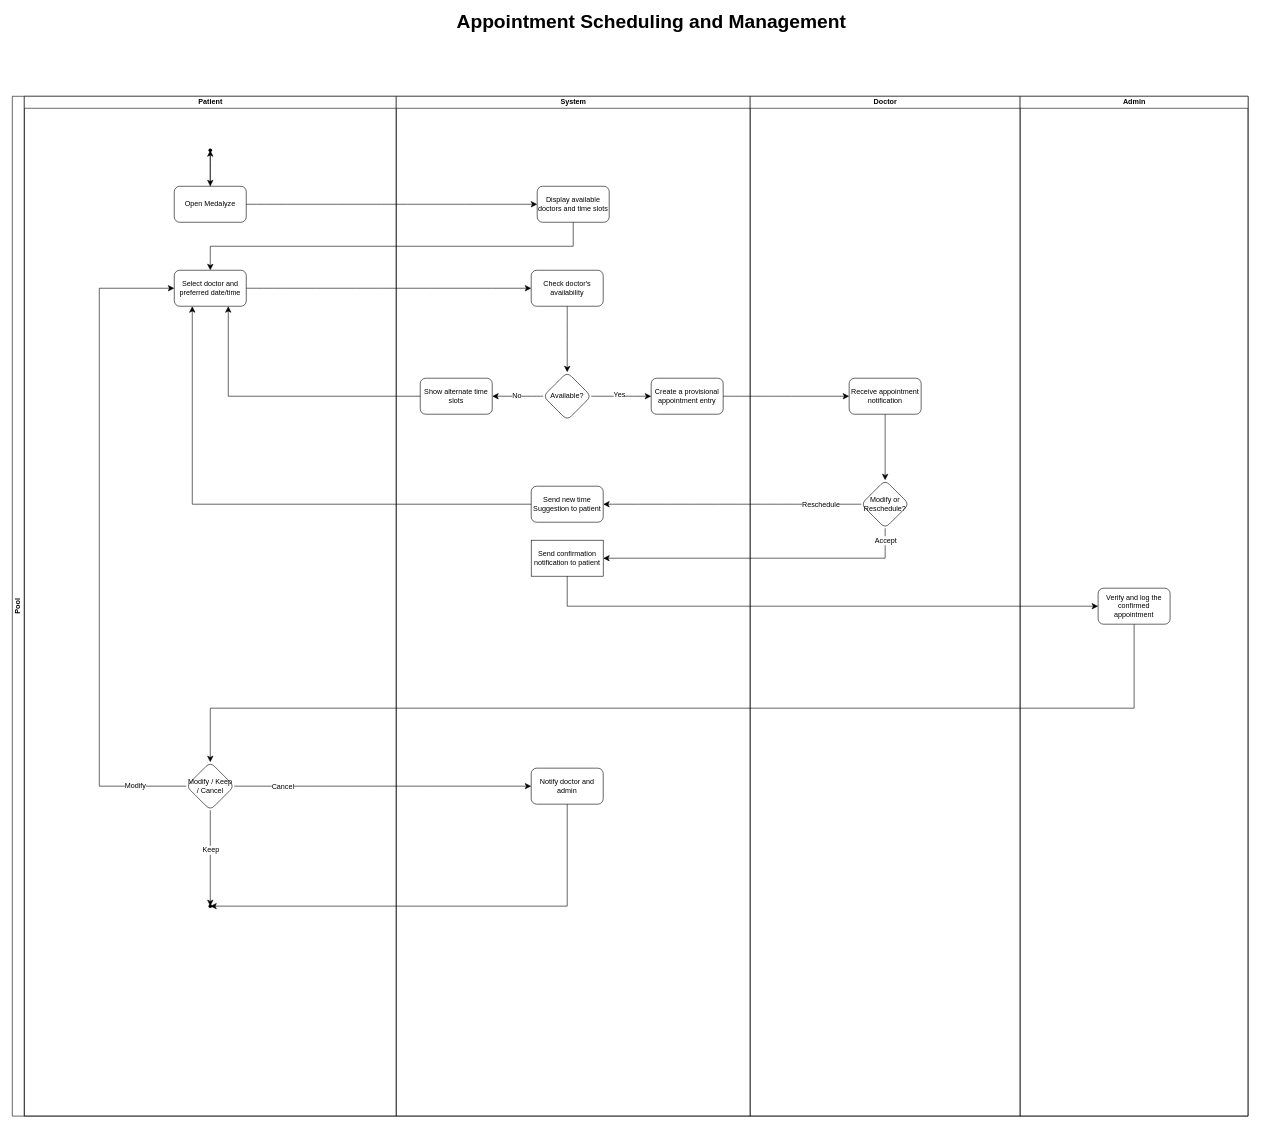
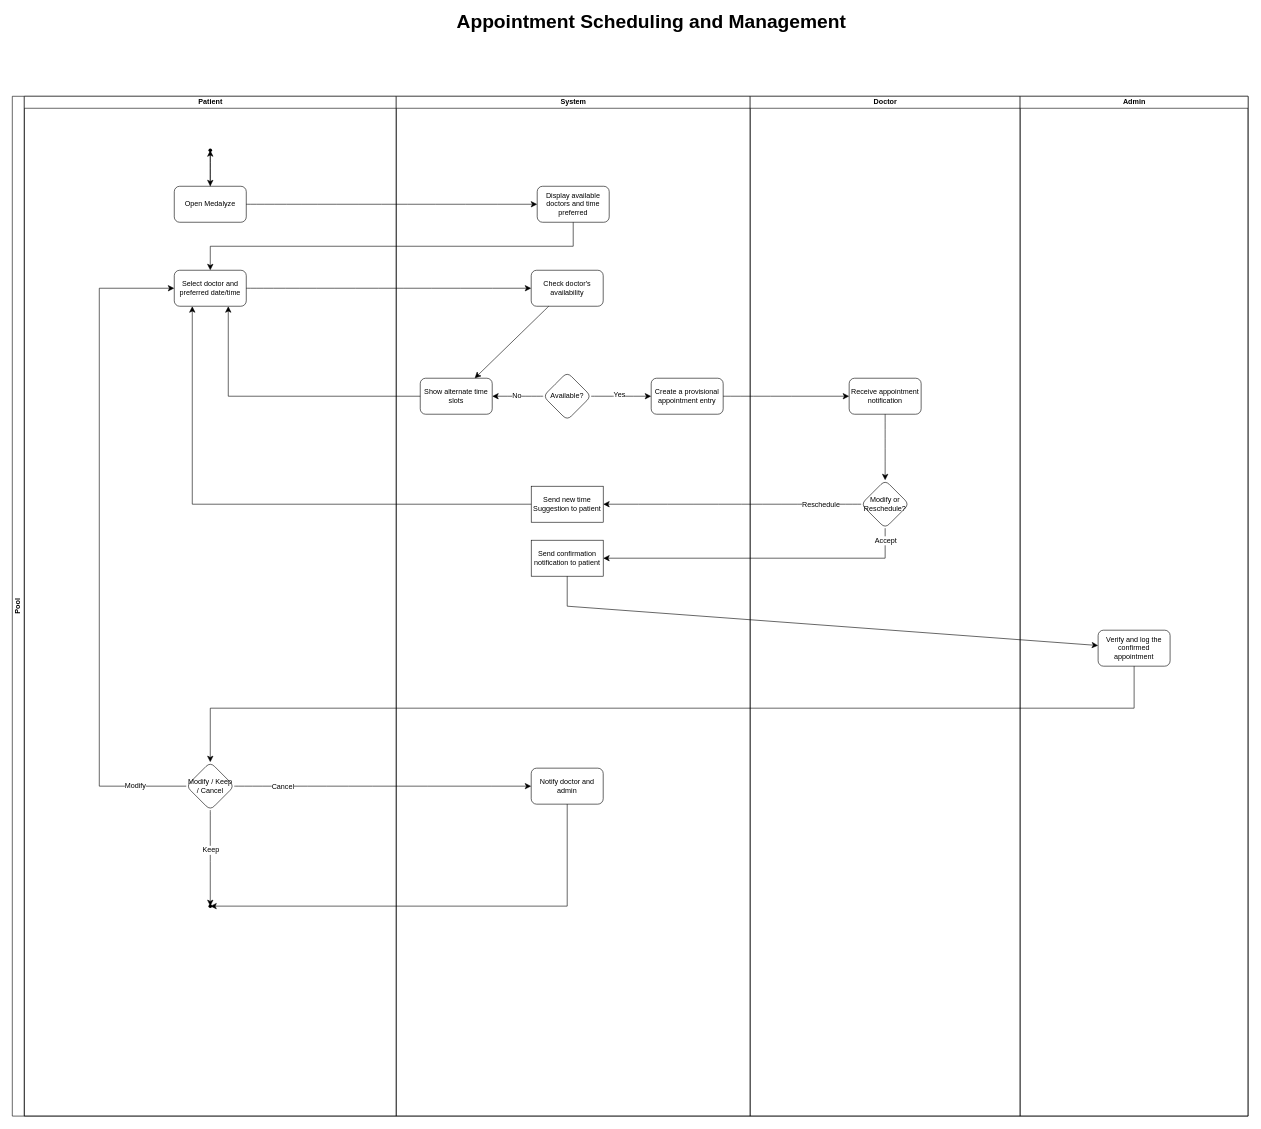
(573, 204) -> (573, 204)
(567, 365) -> (515, 339)
(567, 504) -> (567, 504)
(1134, 606) -> (1134, 648)
